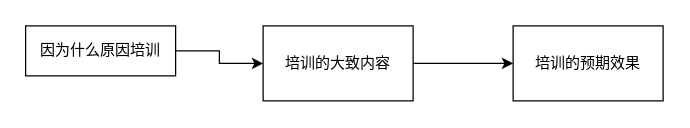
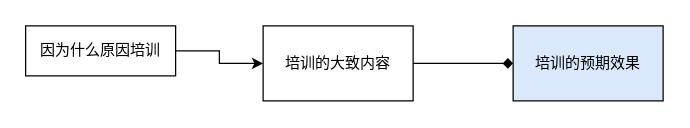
(503, 63) -> (502, 63)
(588, 63) -> (588, 63)
